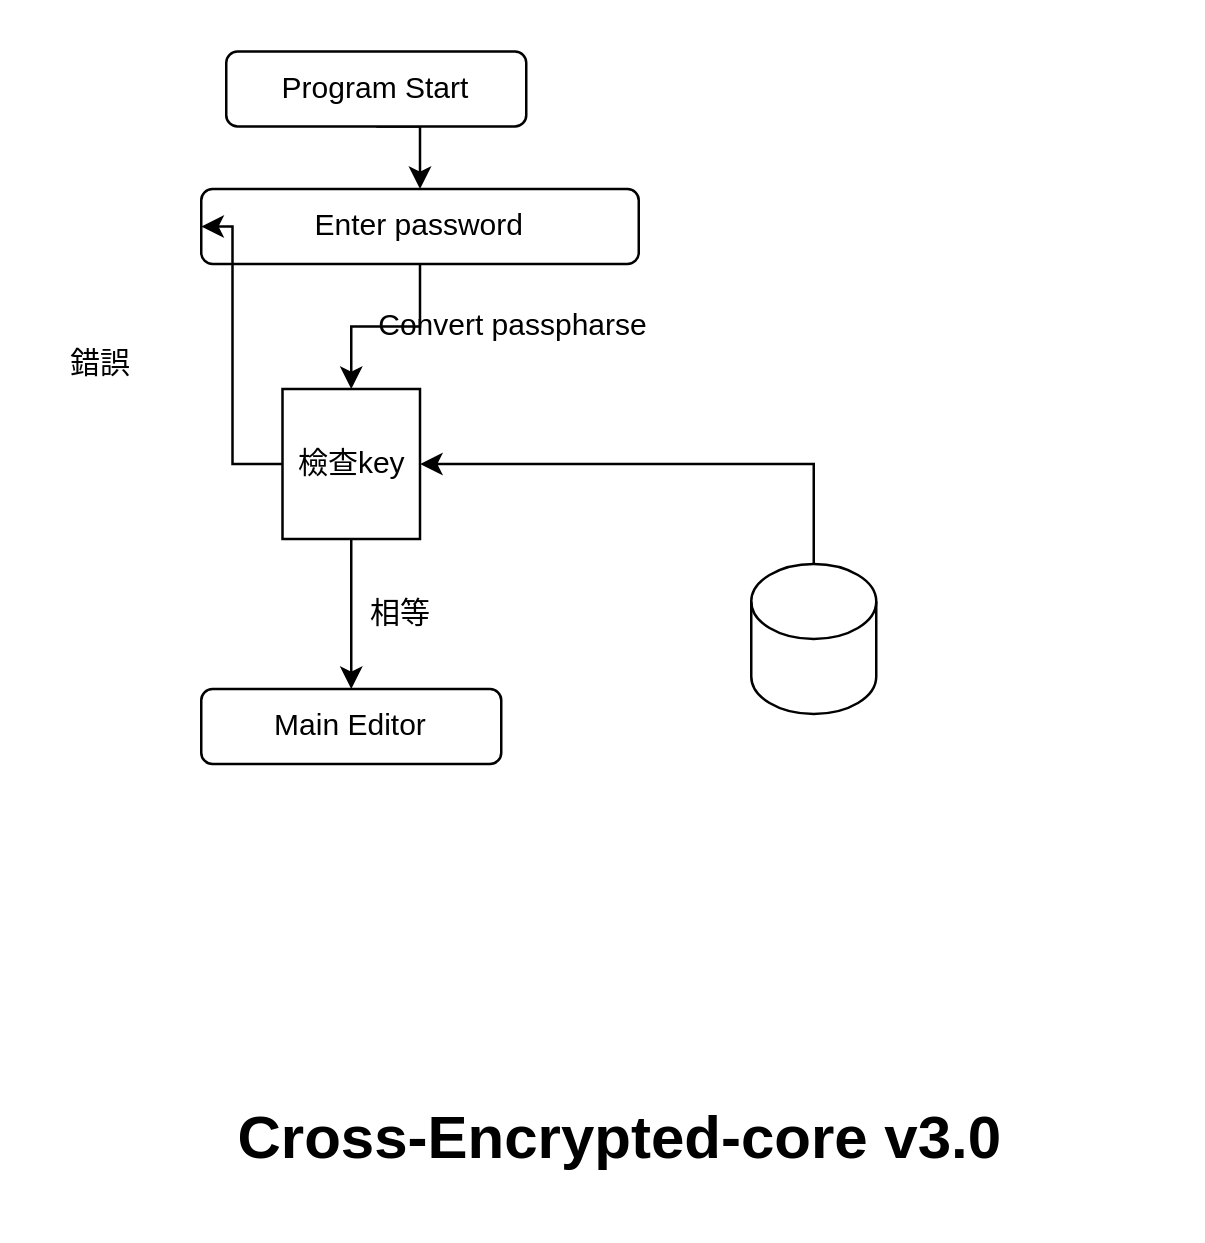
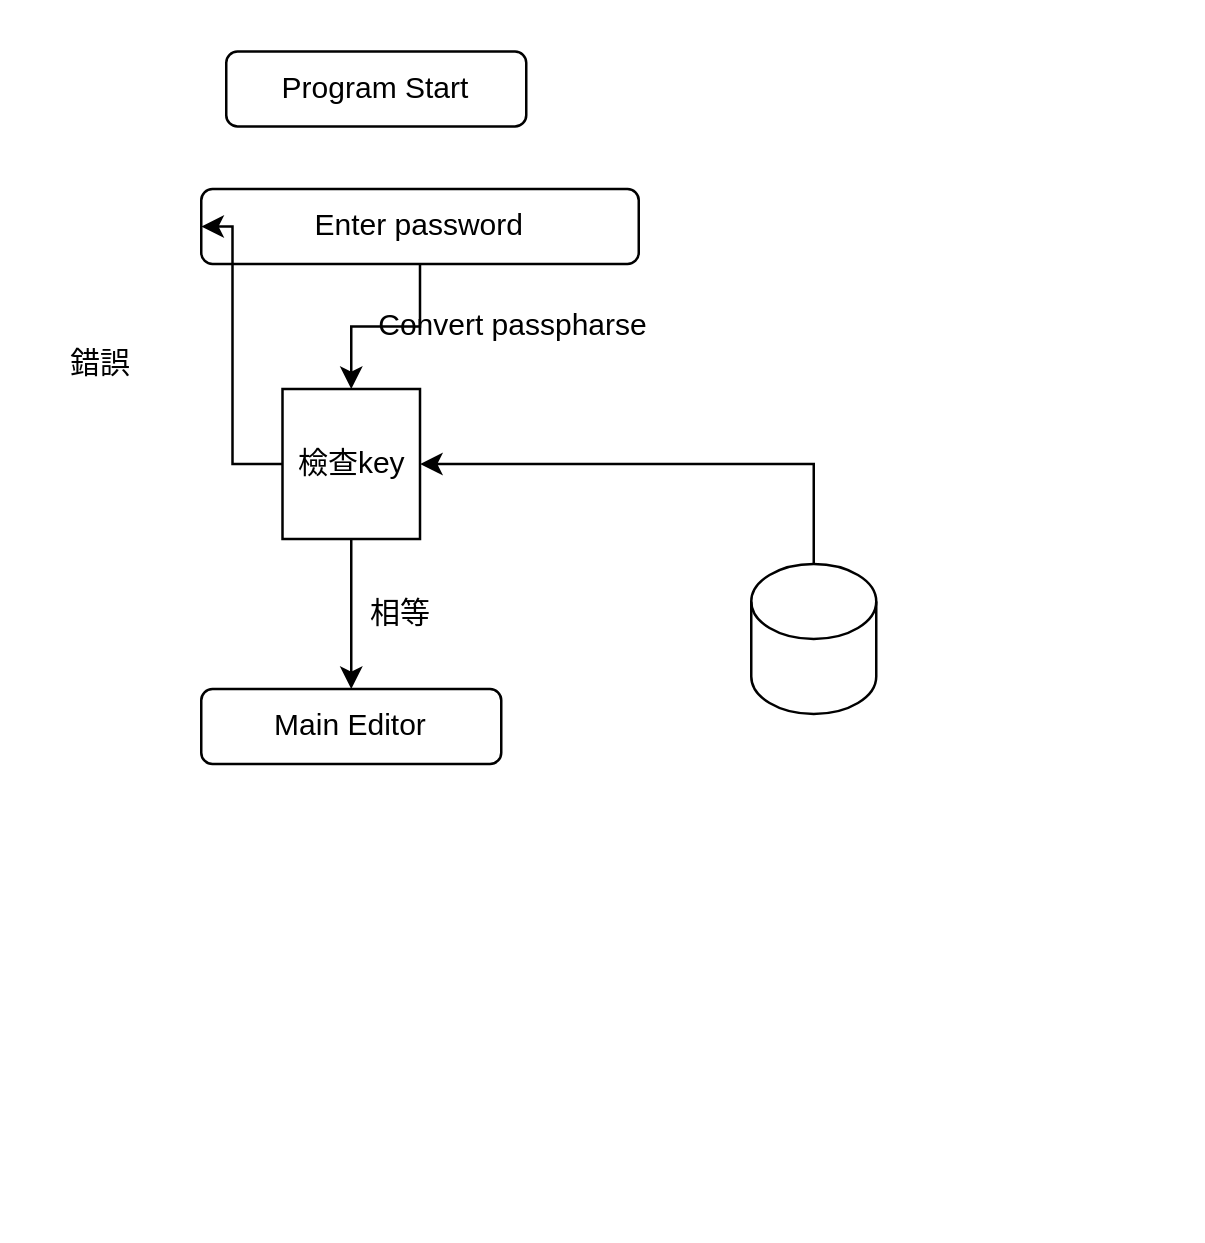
(420, 148) -> none
(689, 1139) -> none
